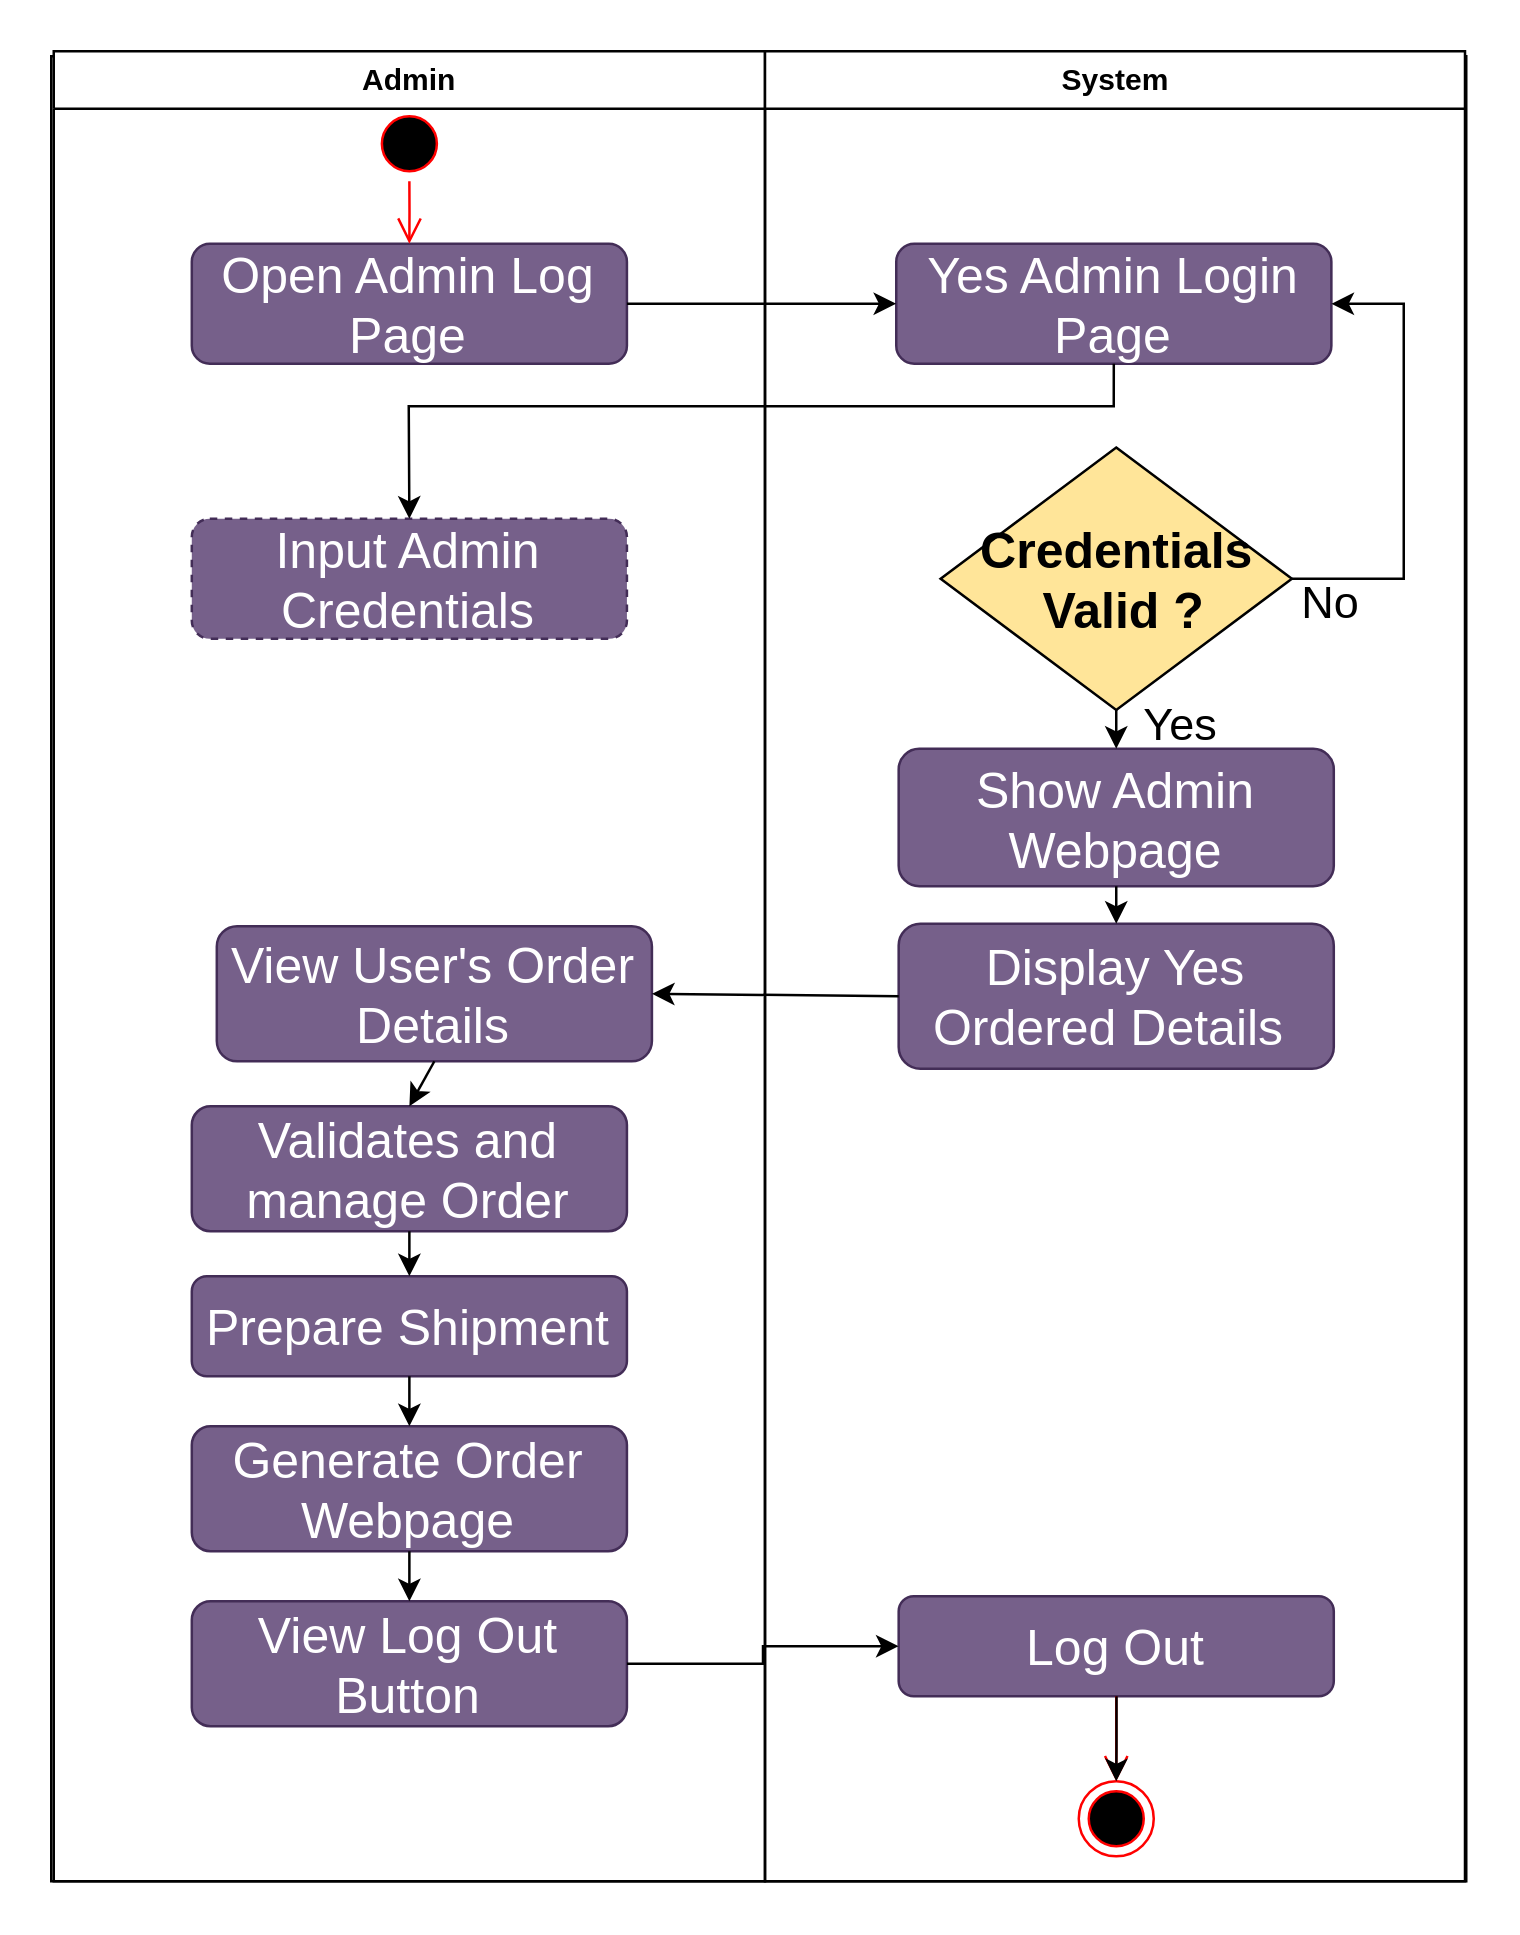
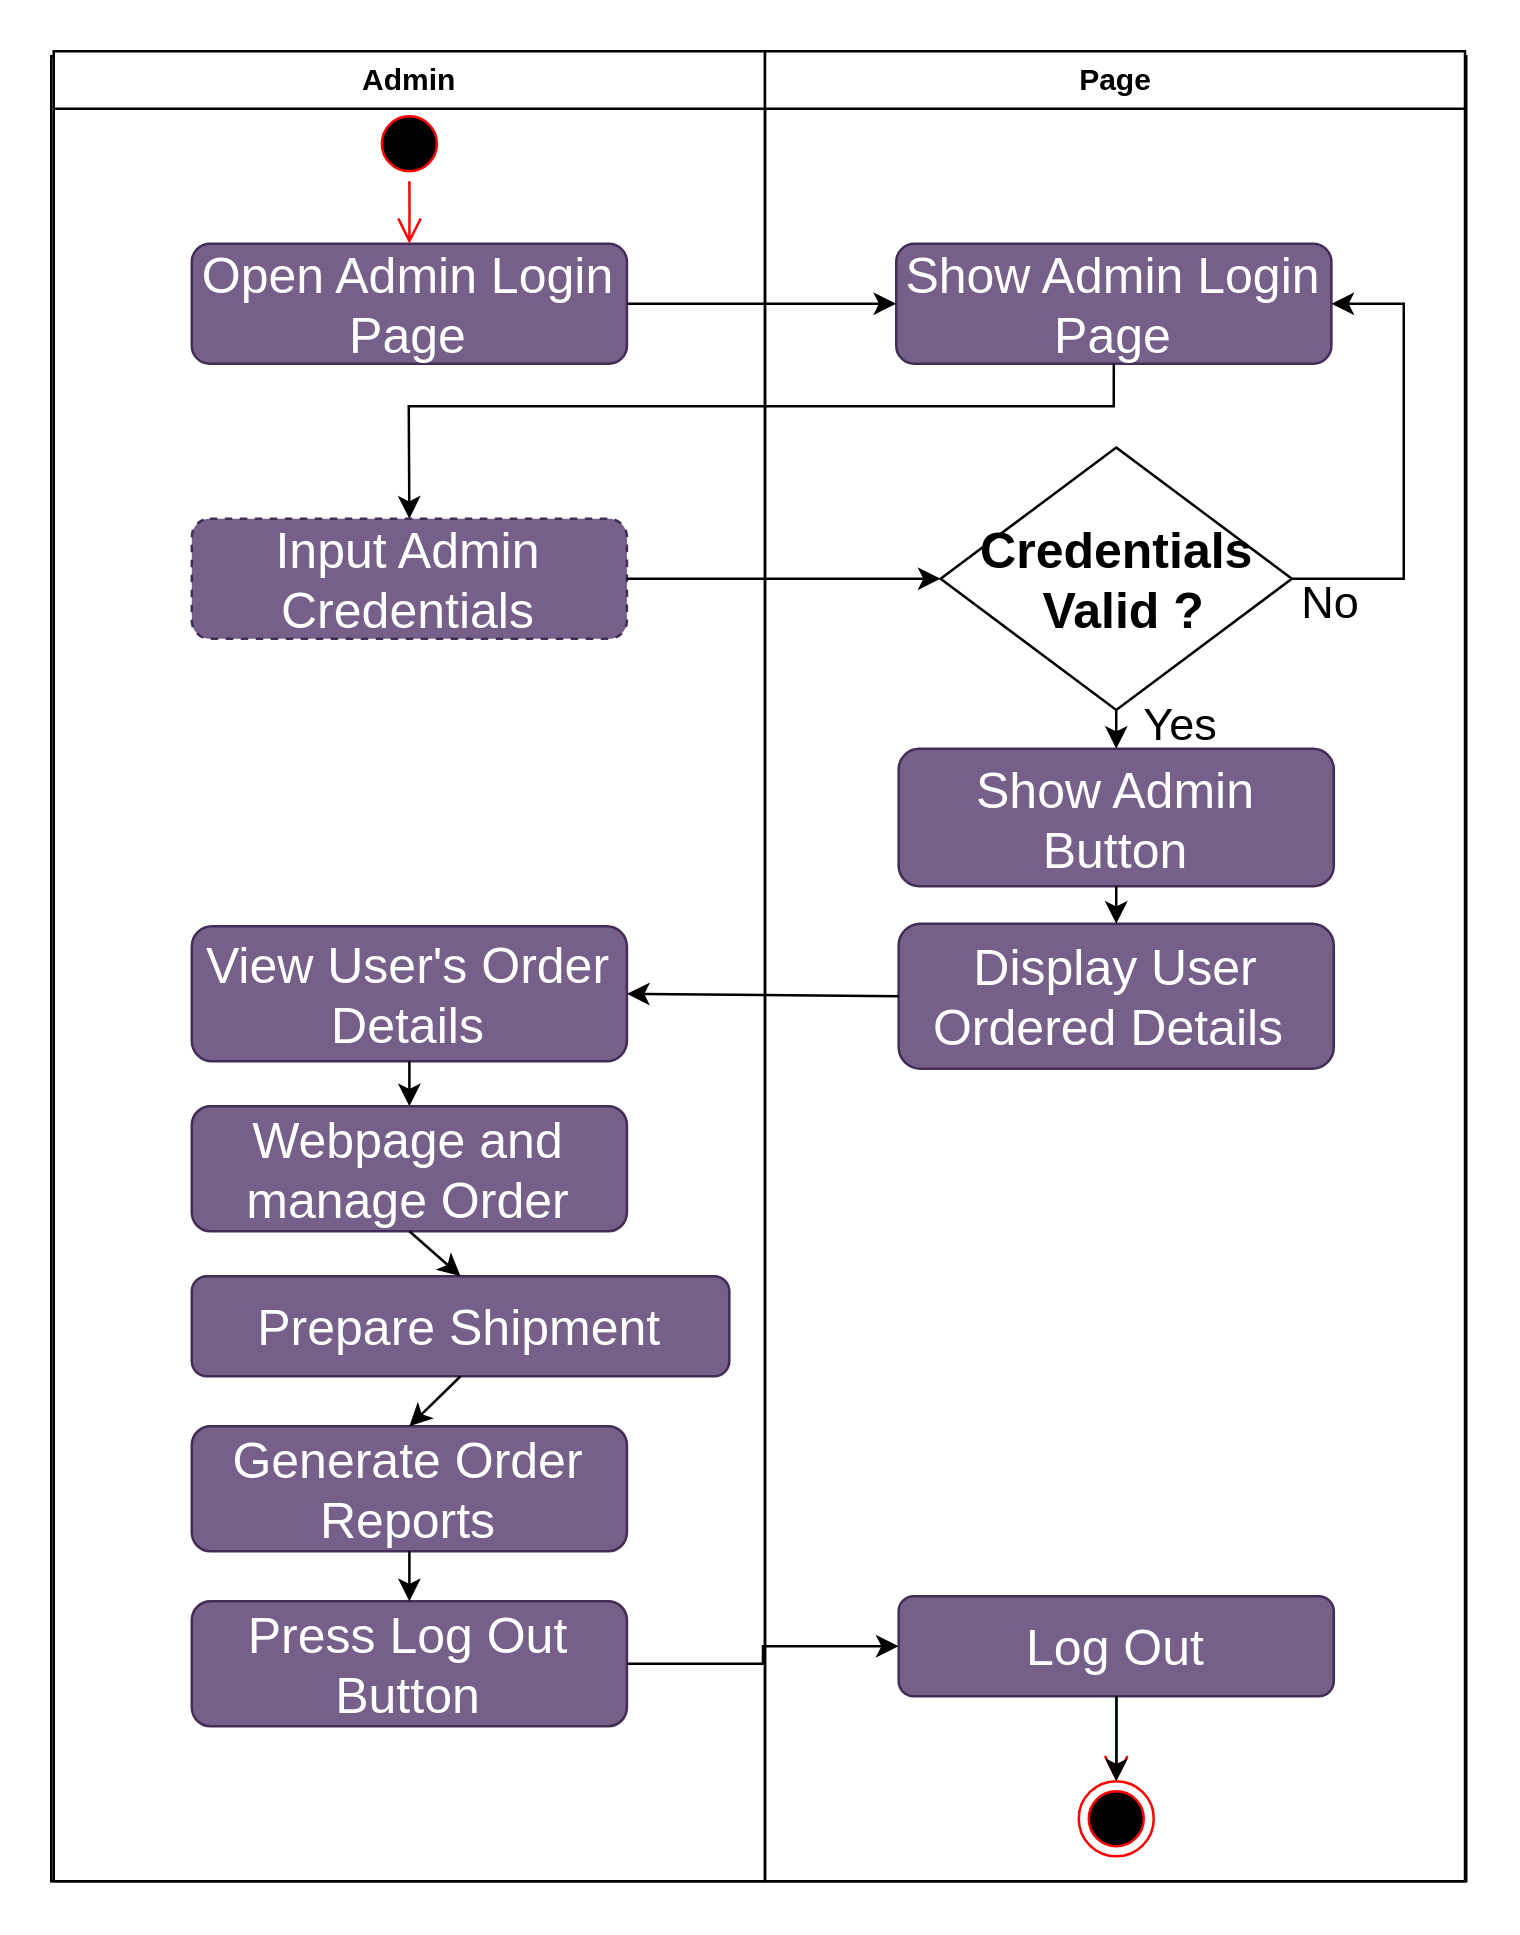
(1116, 81) -> (1116, 81)
(409, 304) -> (409, 304)
(1114, 304) -> (1114, 304)
none -> (847, 579)
(1116, 579) -> (1116, 579)
(1116, 819) -> (1116, 819)
(434, 994) -> (409, 994)
(1116, 996) -> (1116, 996)
(409, 1169) -> (409, 1169)
(409, 1326) -> (461, 1326)
(409, 1489) -> (409, 1489)
(409, 1664) -> (409, 1664)
